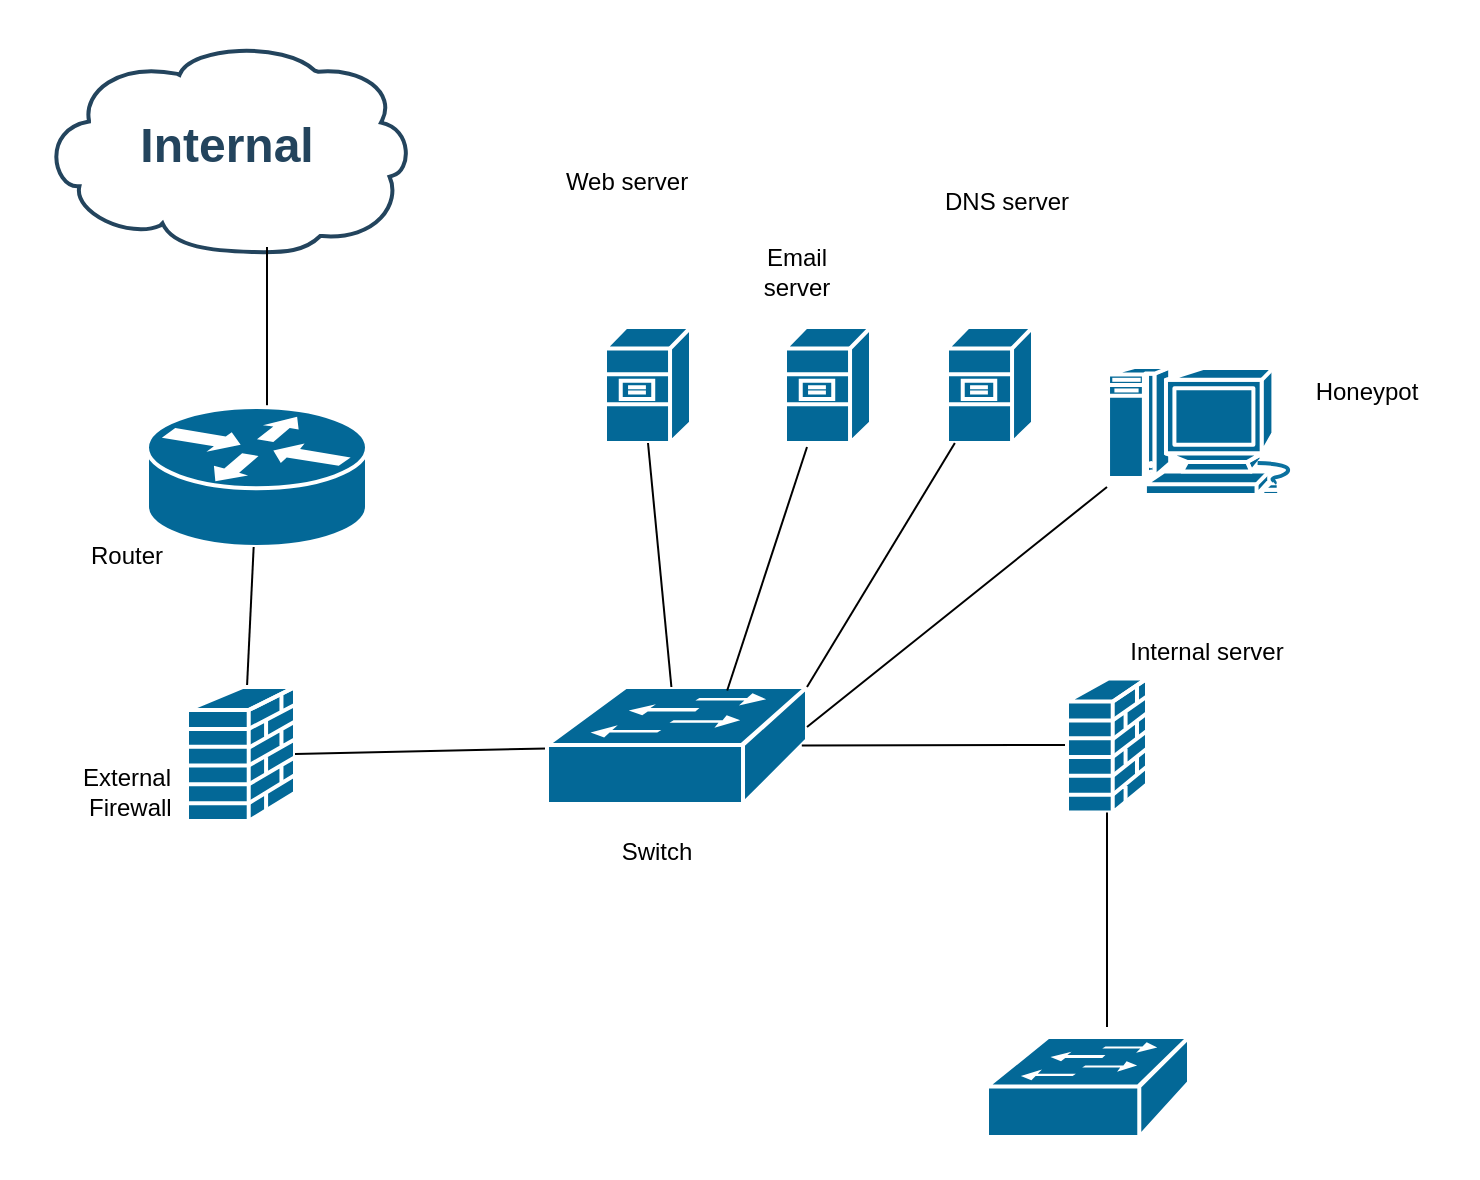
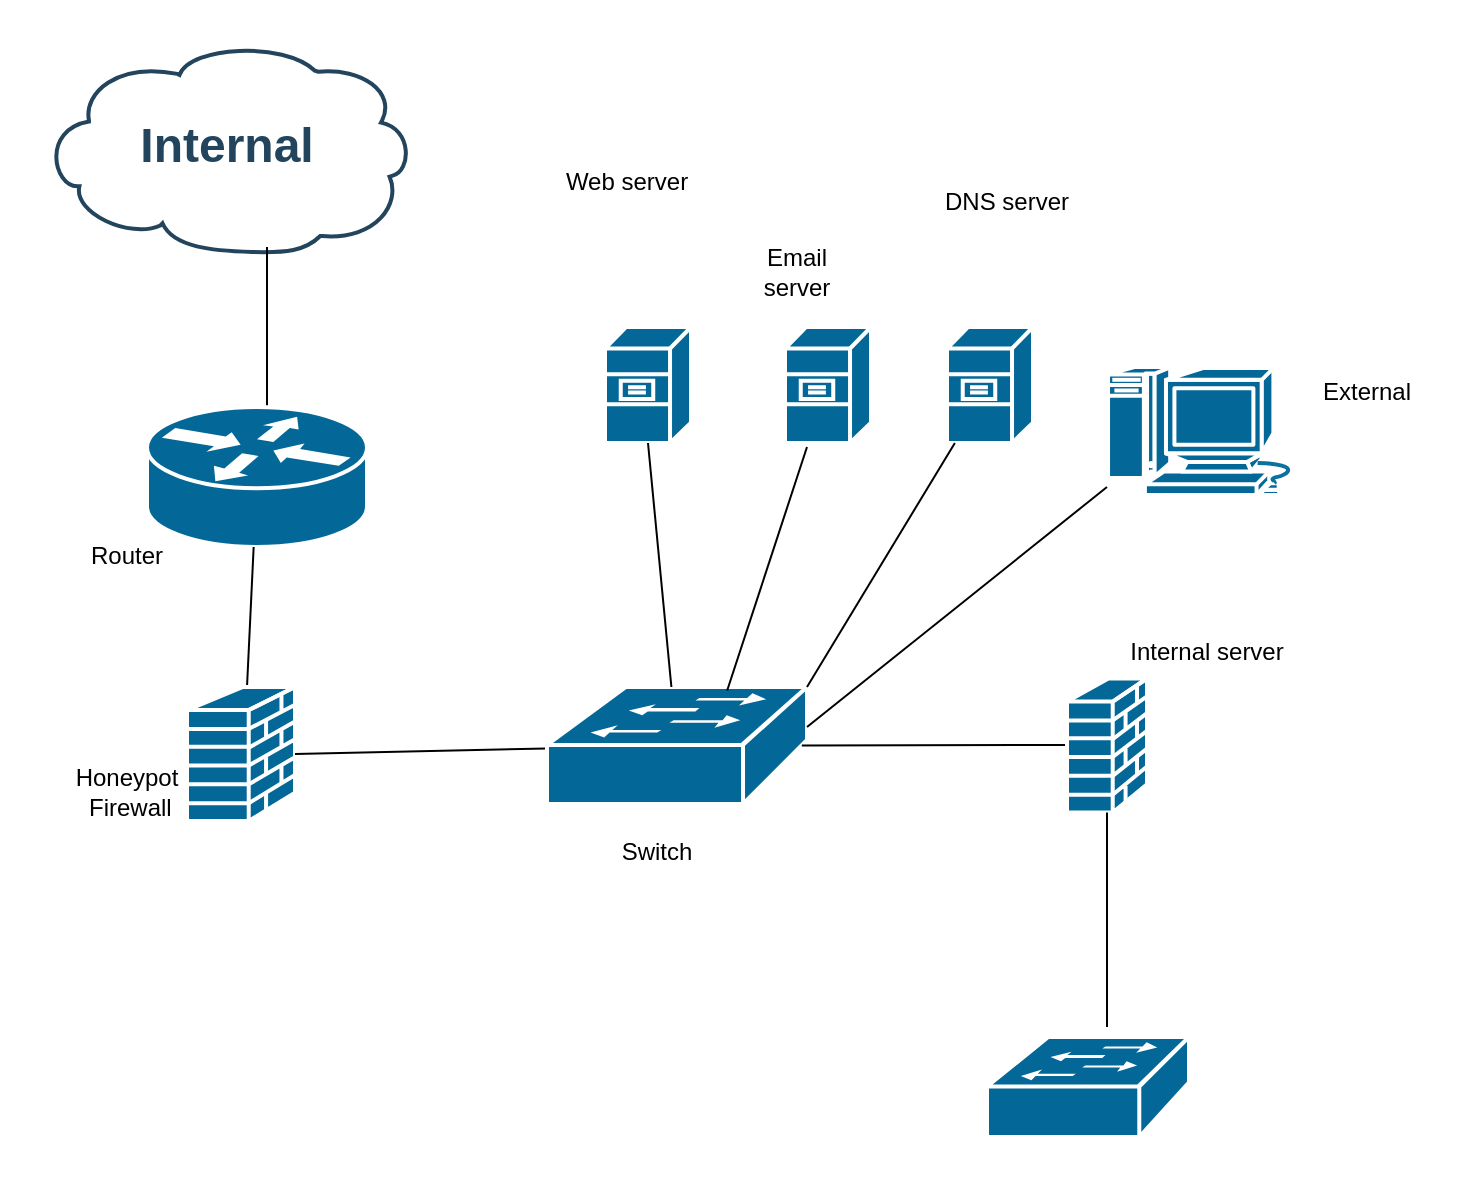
(1368, 393) -> (1368, 393)
(128, 793) -> (128, 793)
